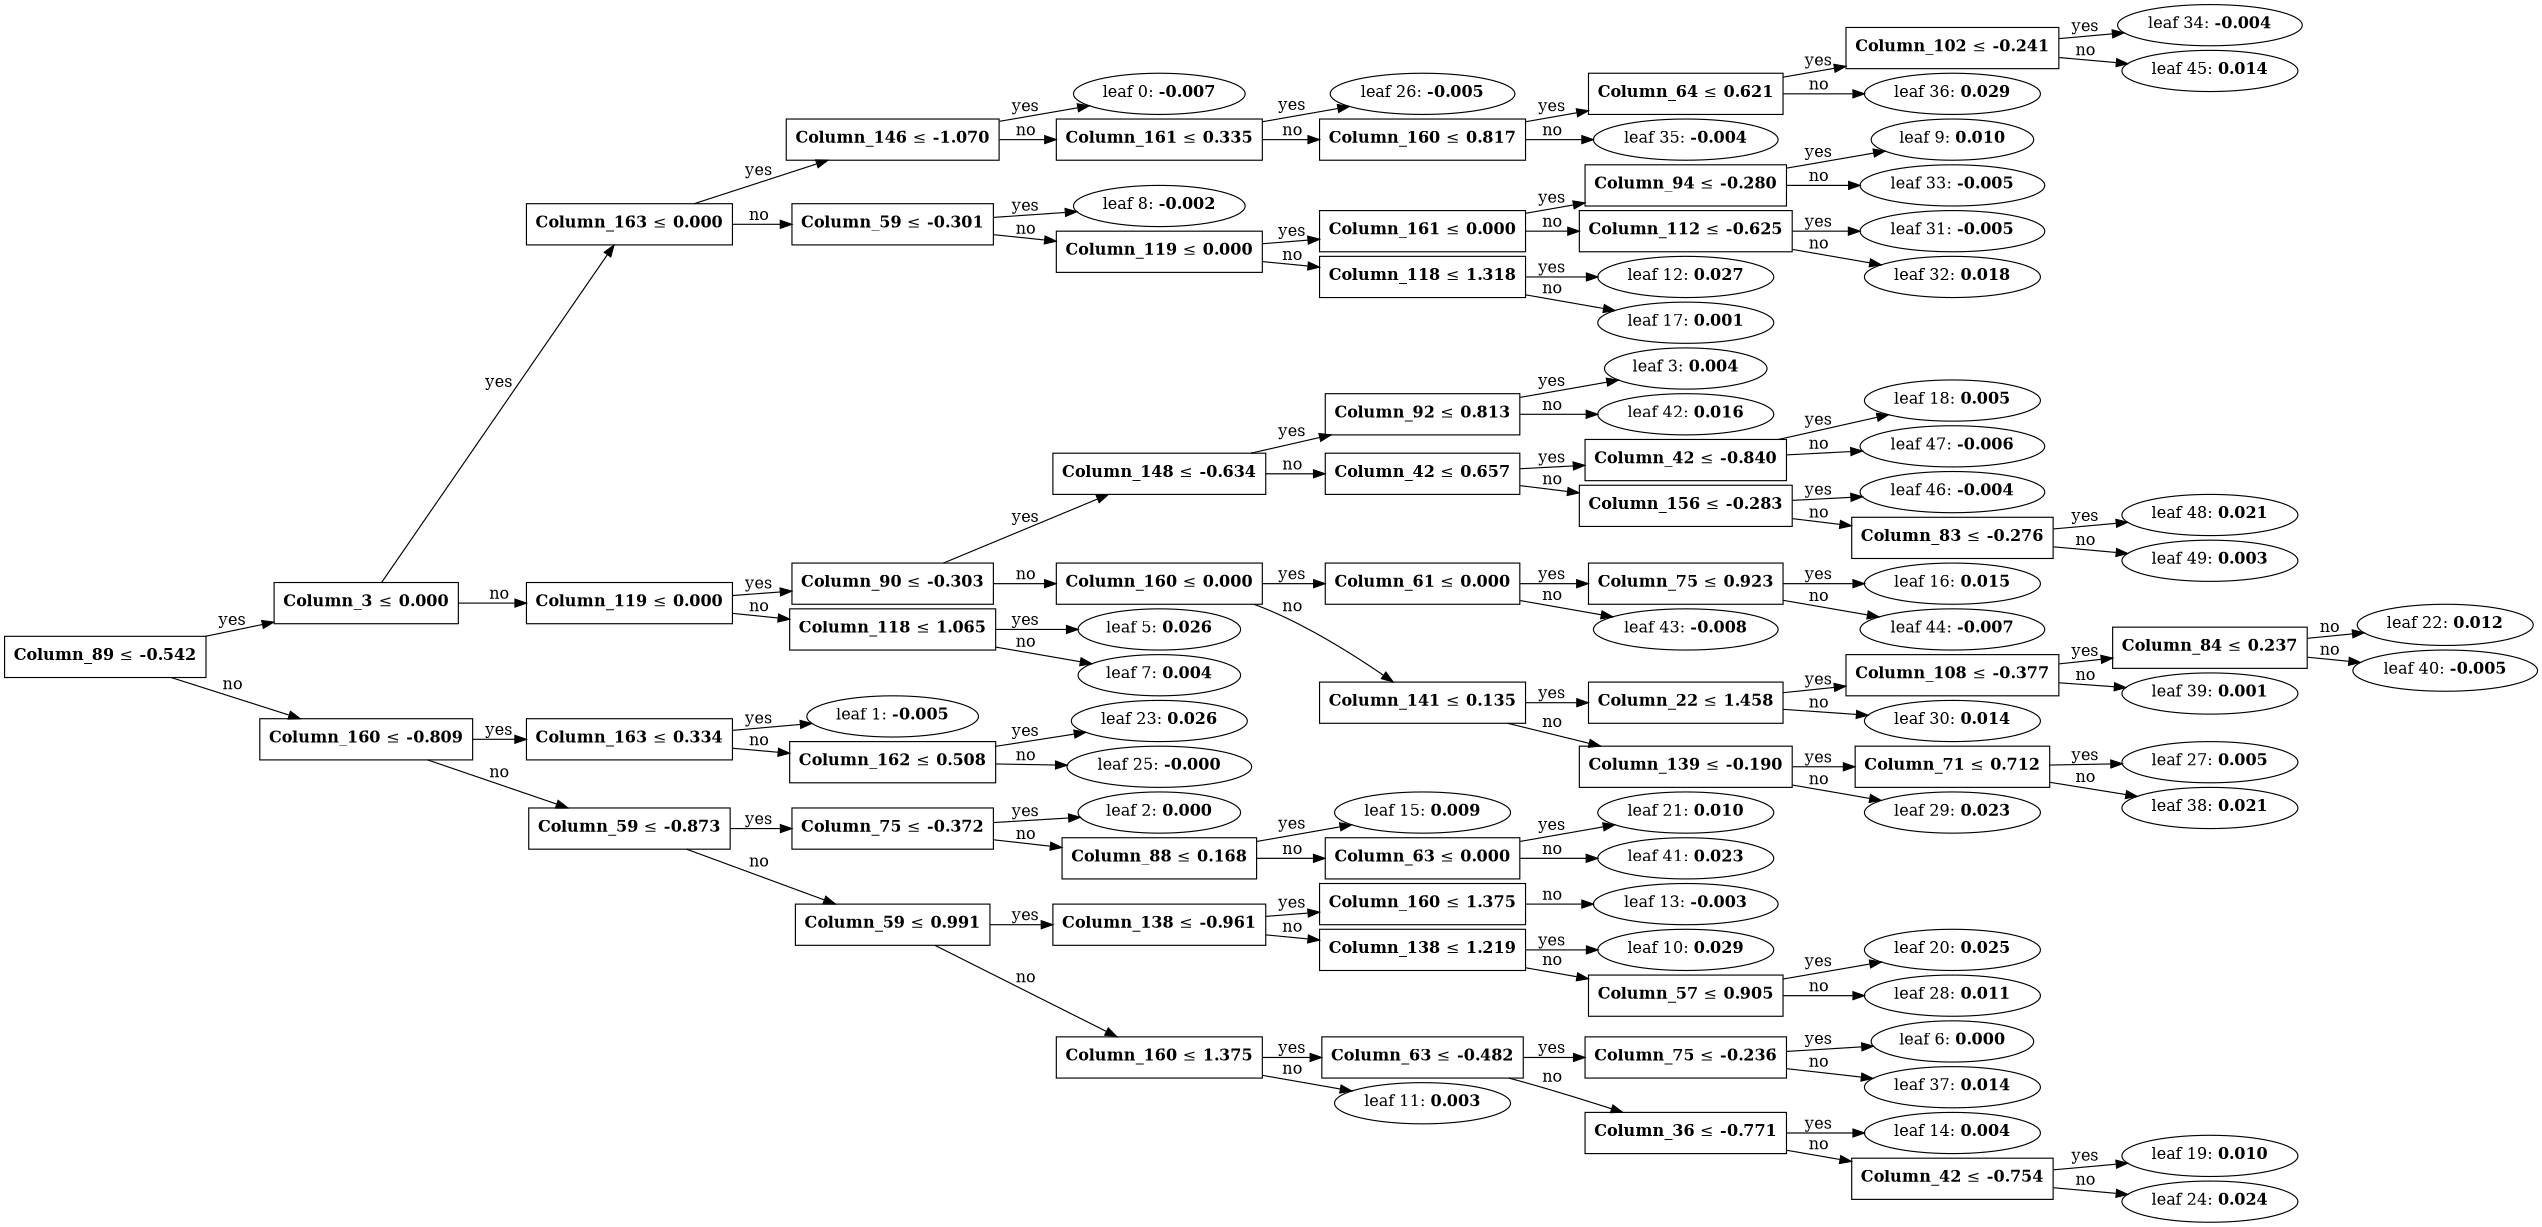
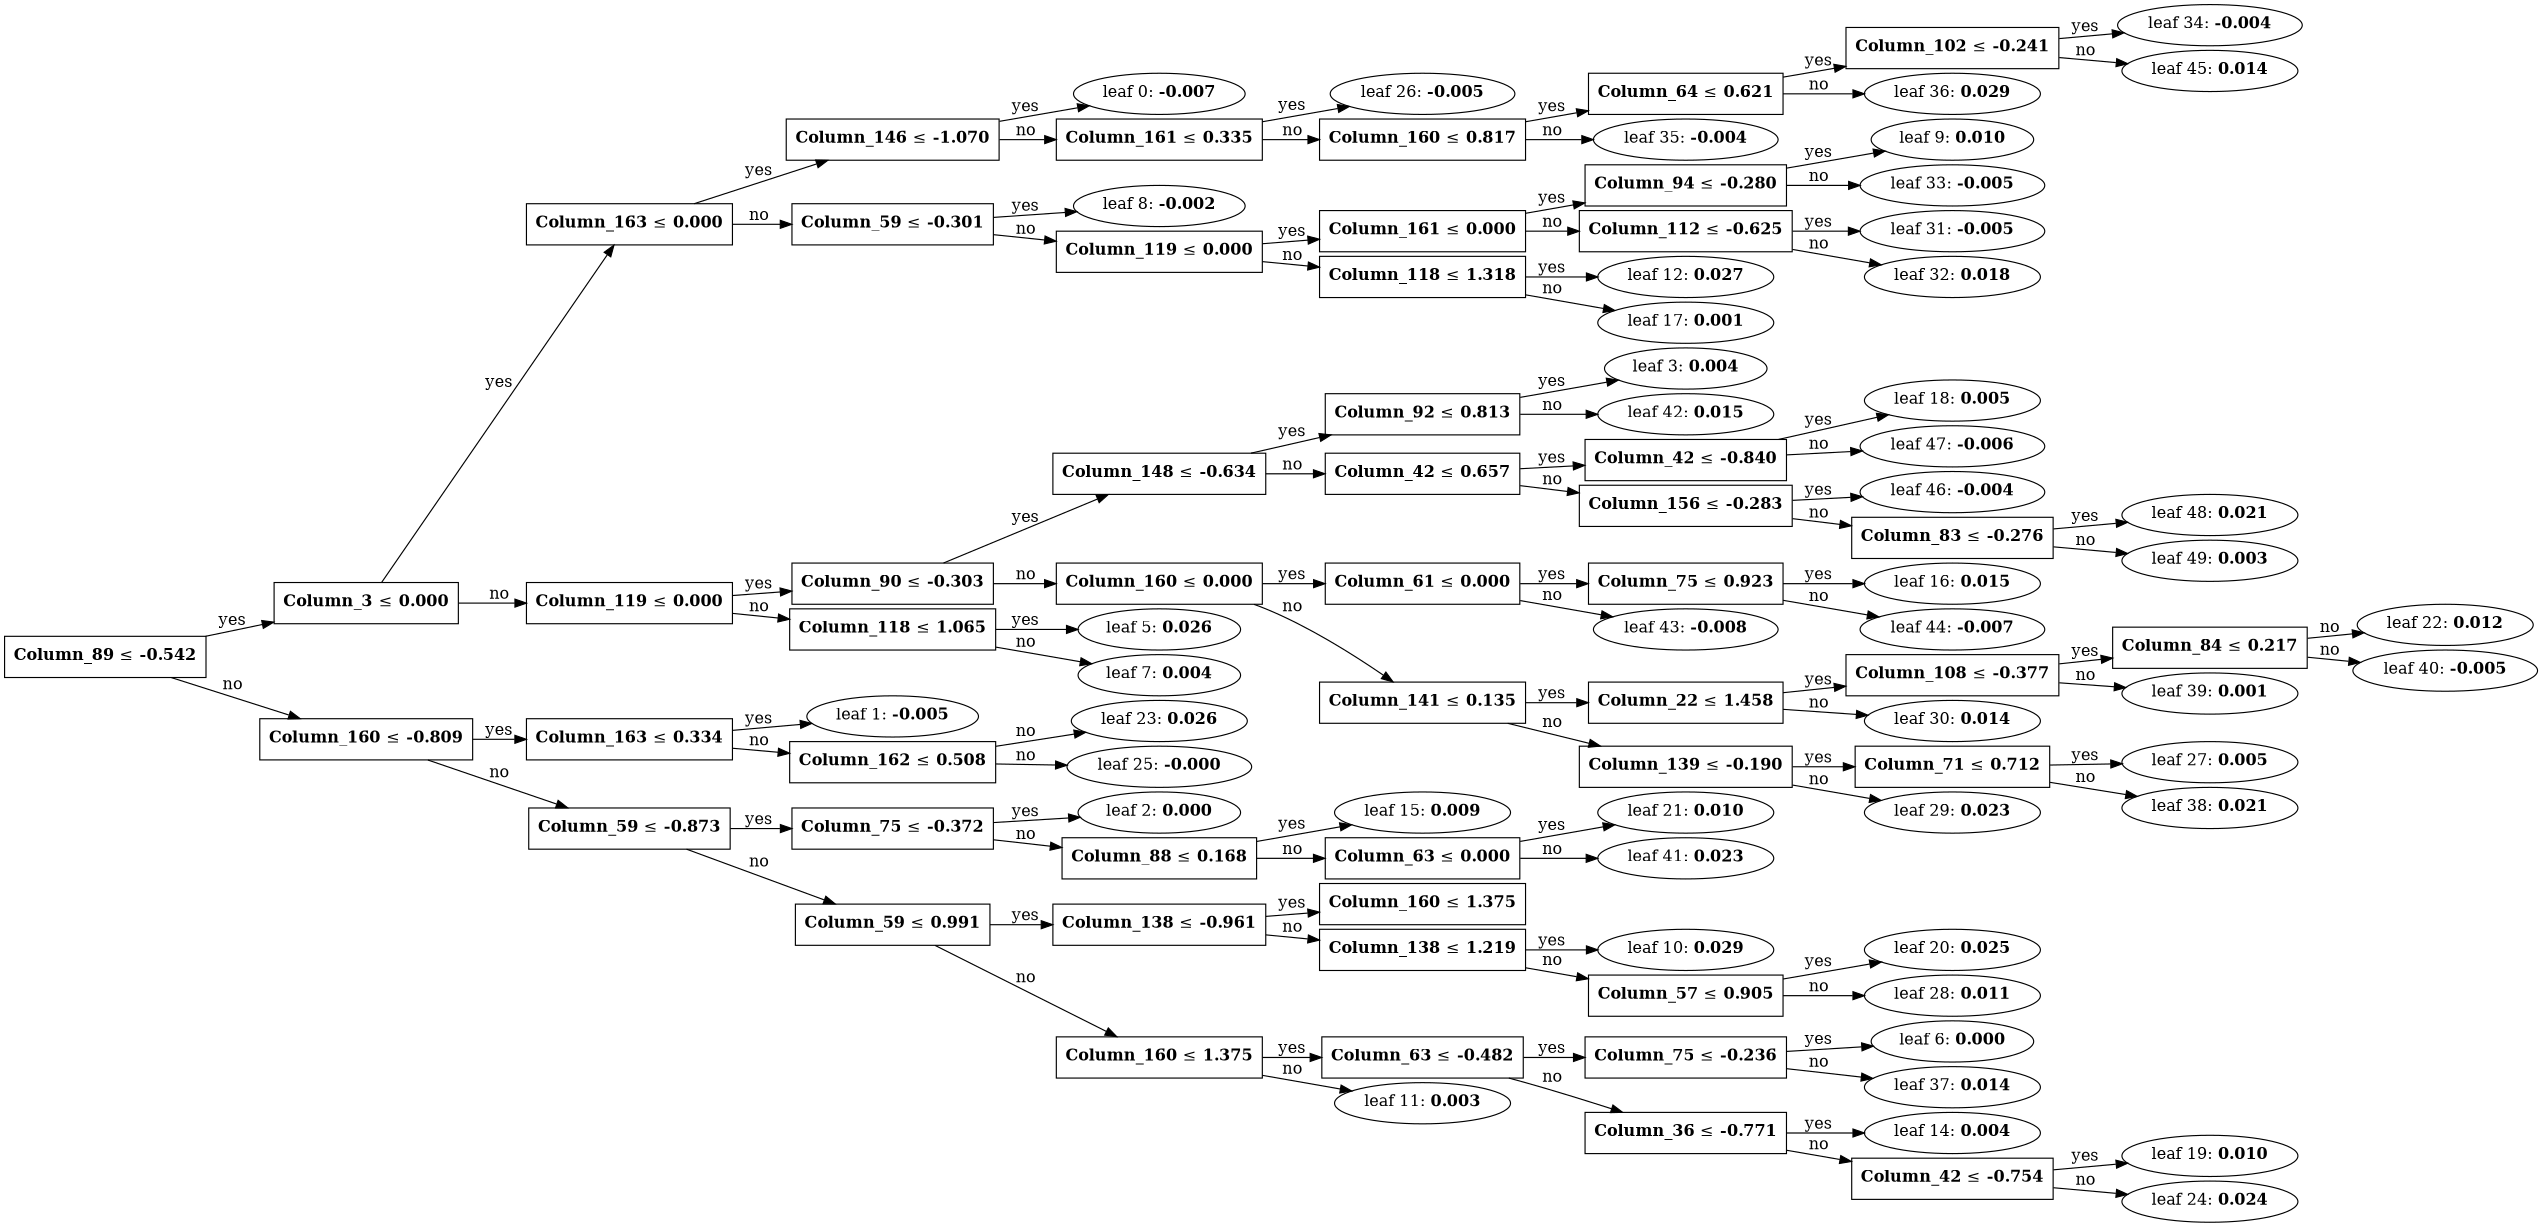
(1719, 413) -> (1719, 413)
(2273, 646) -> (2273, 646)
(1026, 732) -> (1026, 732)
(1686, 904) -> none
